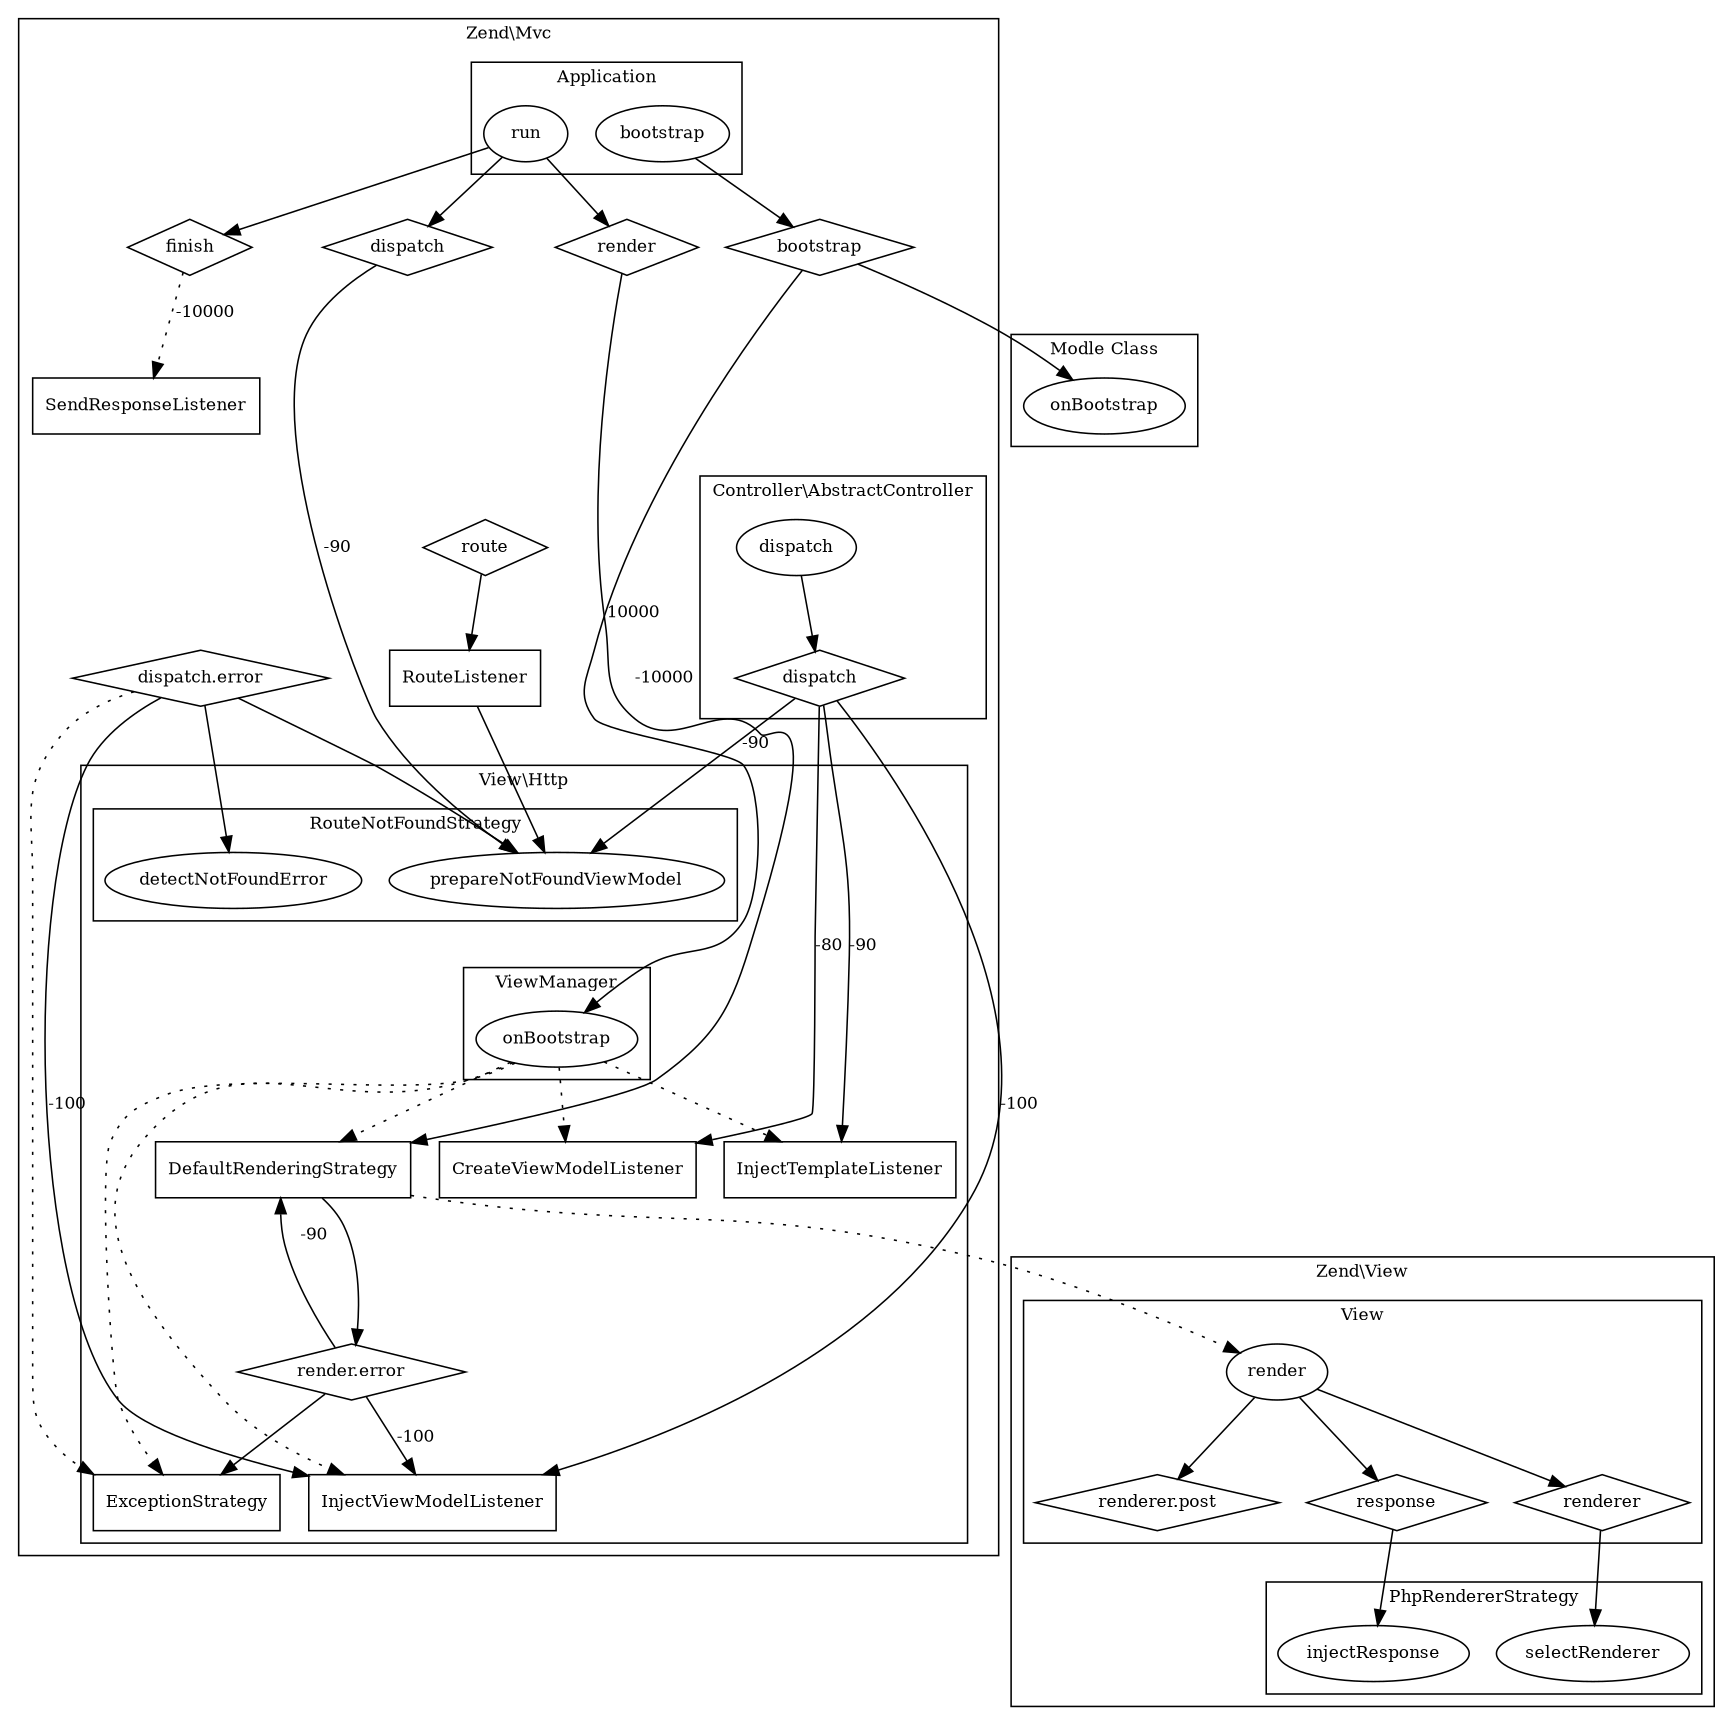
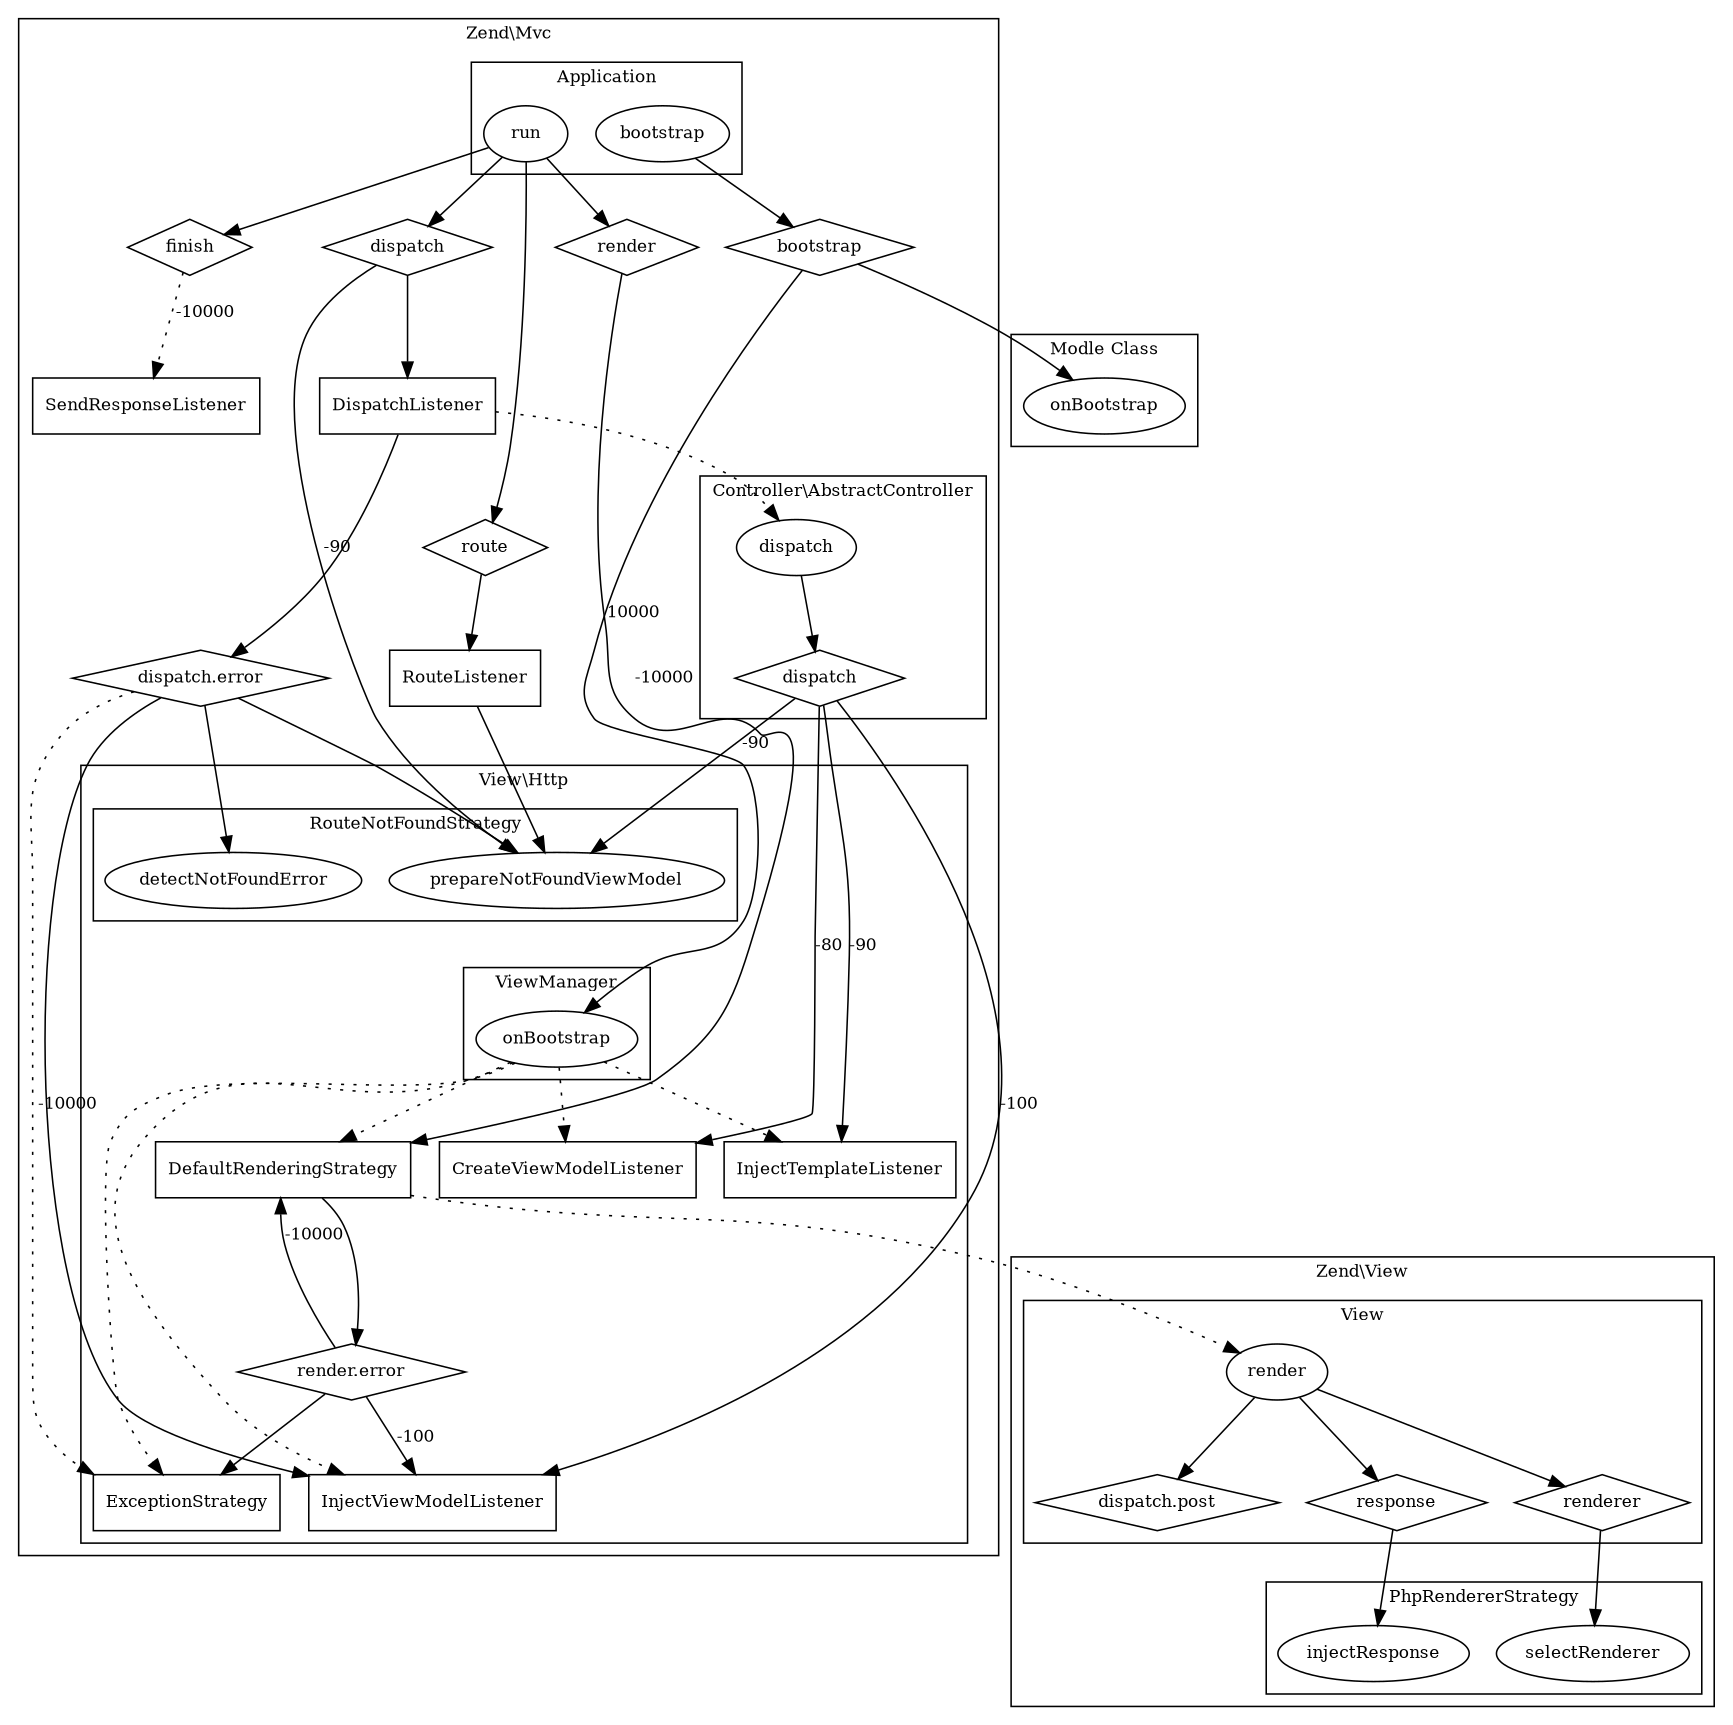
none -> (521, 336)
none -> (408, 406)
(68, 1104) -> (68, 1104)
(314, 1235) -> (314, 1235)
(1157, 1503) -> (1157, 1503)
